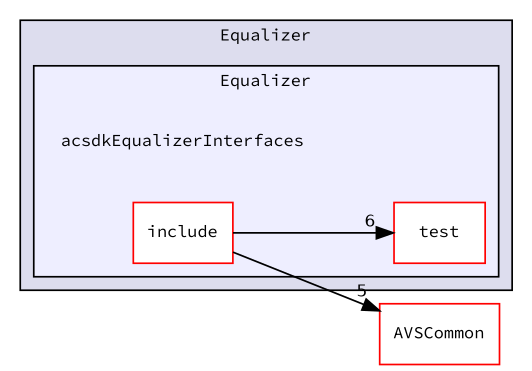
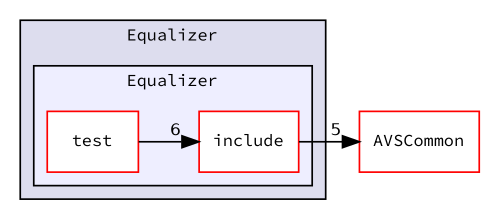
(183, 142) -> none
(304, 233) -> (160, 142)
